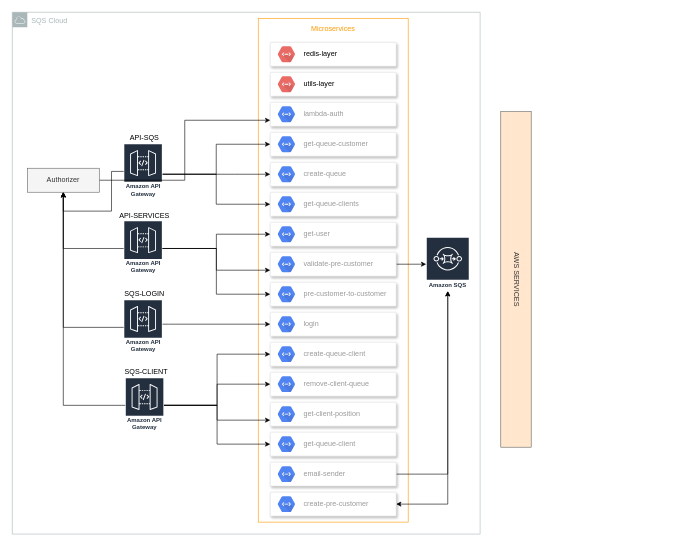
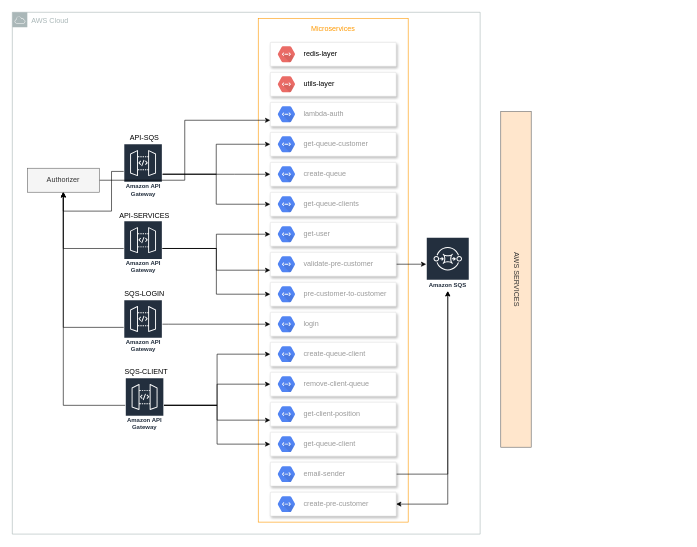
(48, 21) -> (48, 21)
